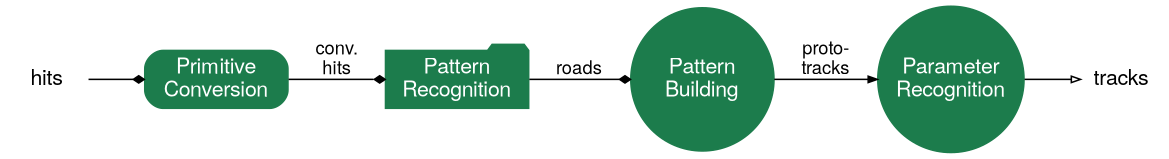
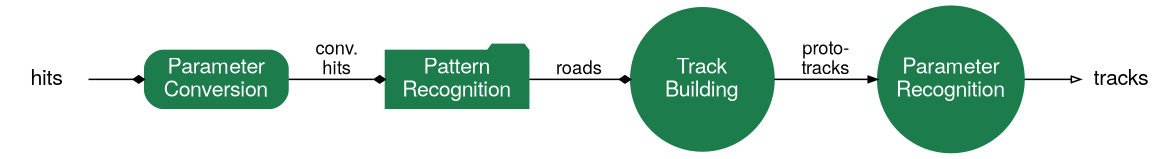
(216, 79) -> (216, 79)
(702, 79) -> (702, 79)
